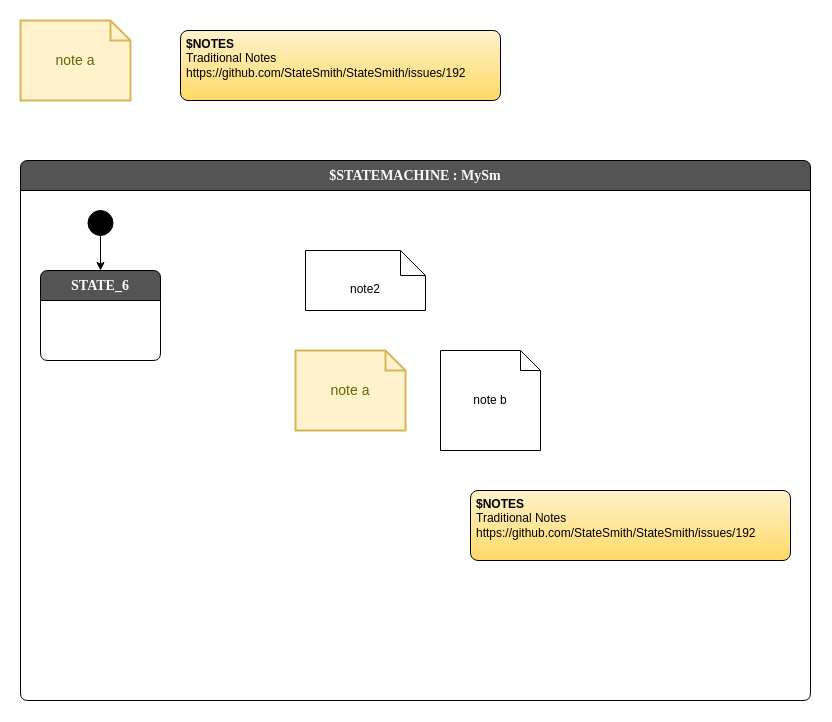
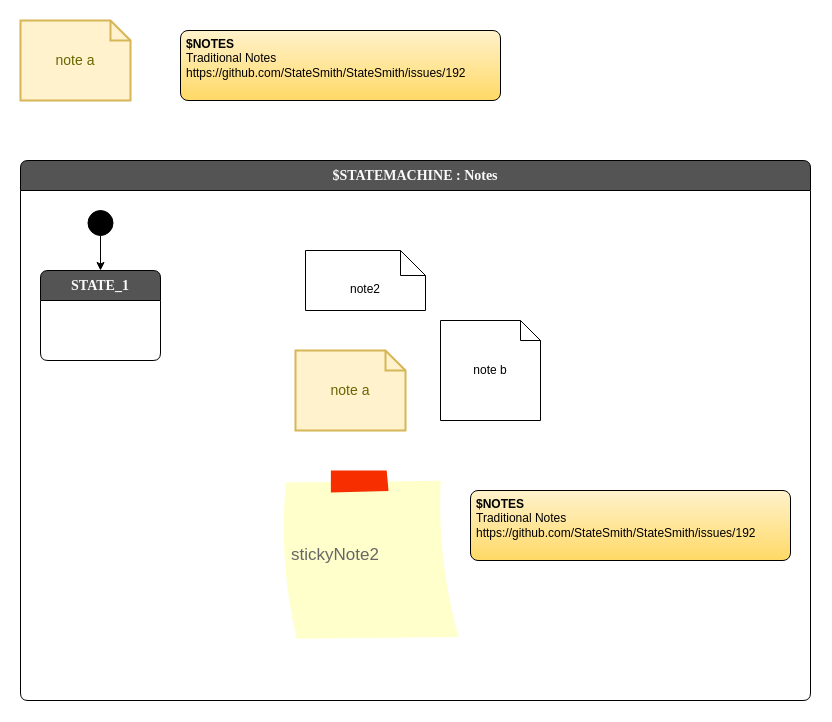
(415, 175) -> (415, 175)
(100, 285) -> (100, 285)
(491, 401) -> (491, 371)
none -> (371, 556)
